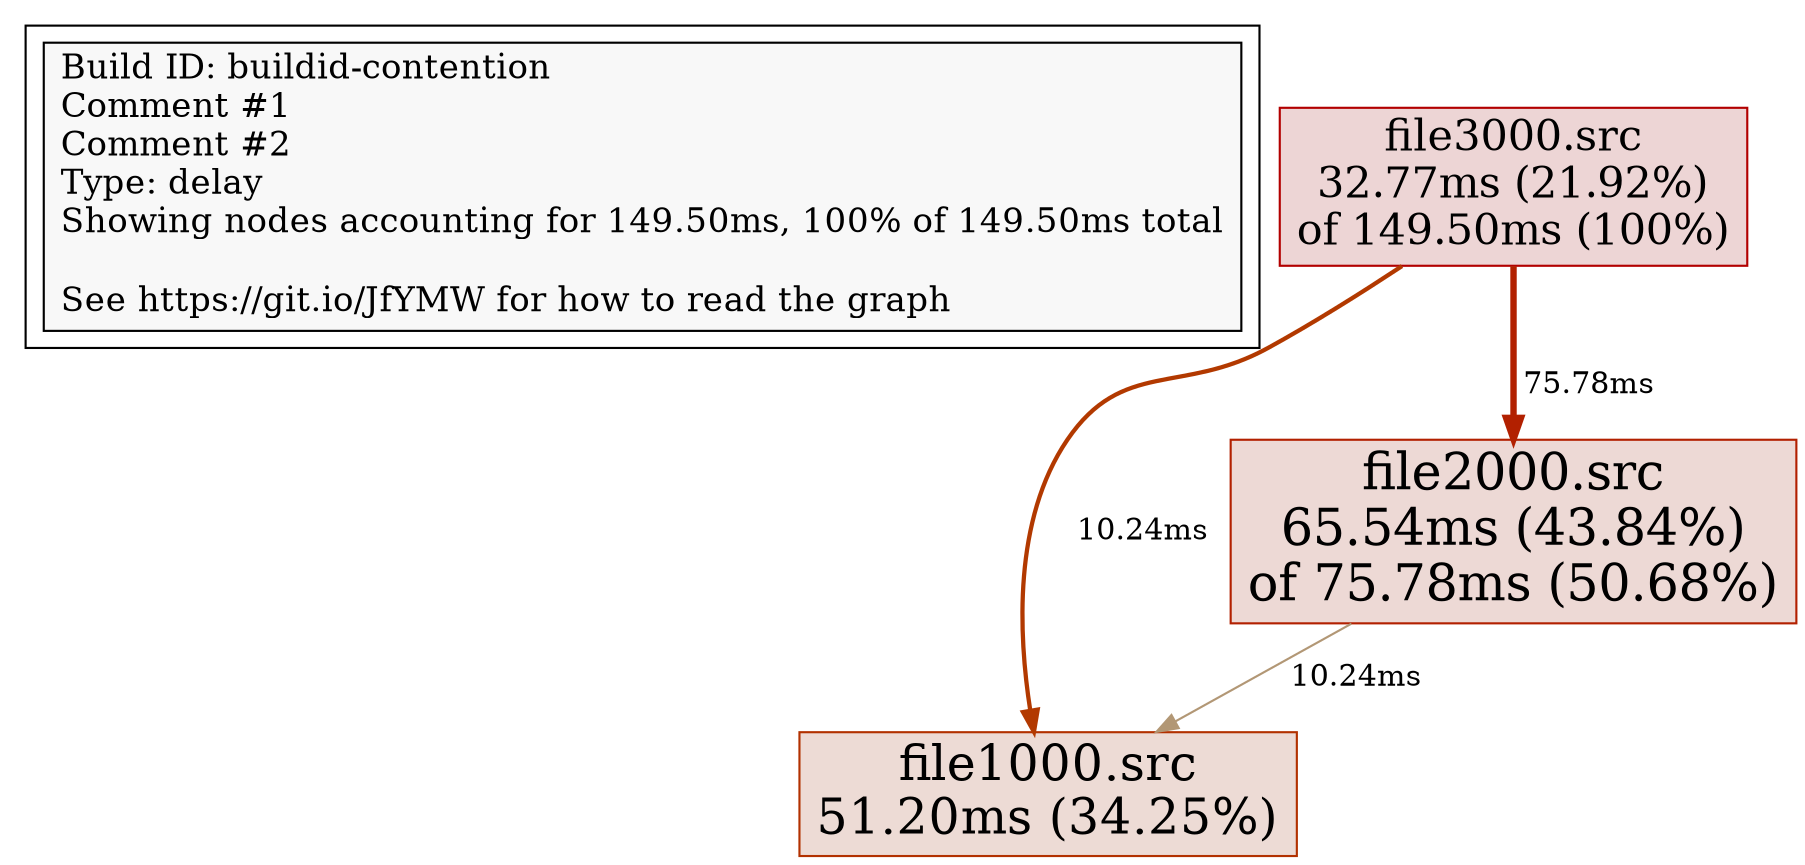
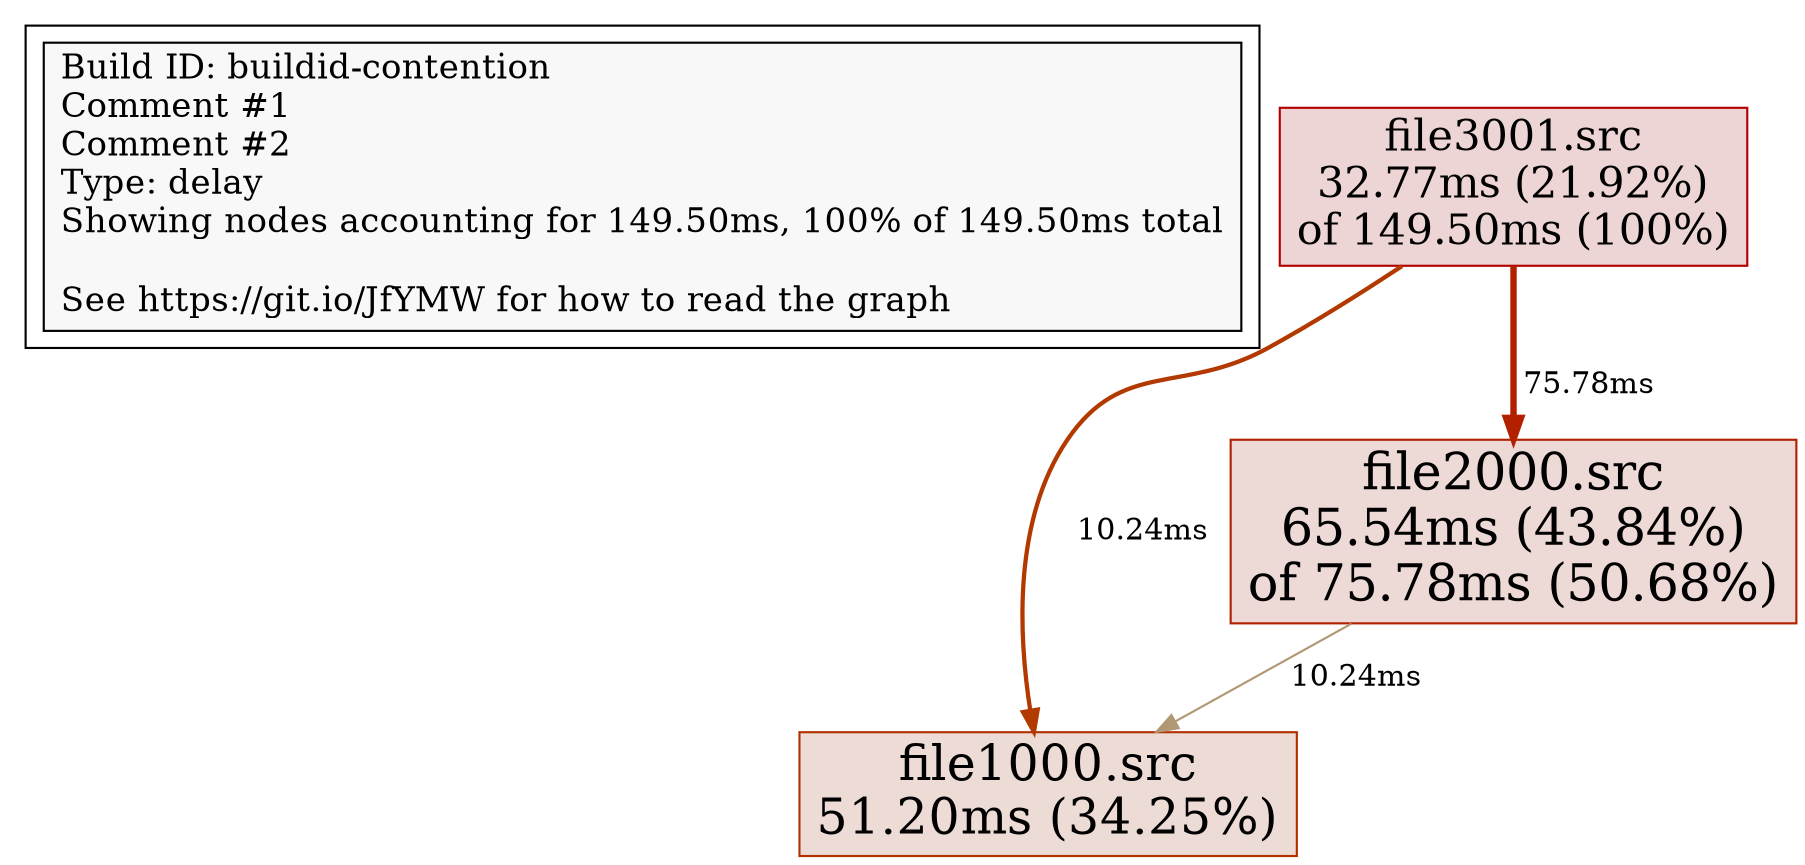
(1514, 187) -> (1514, 187)
